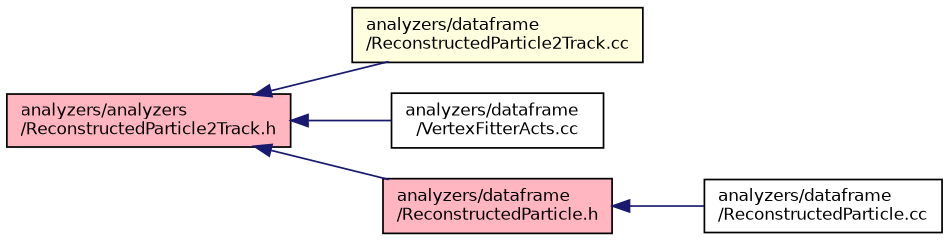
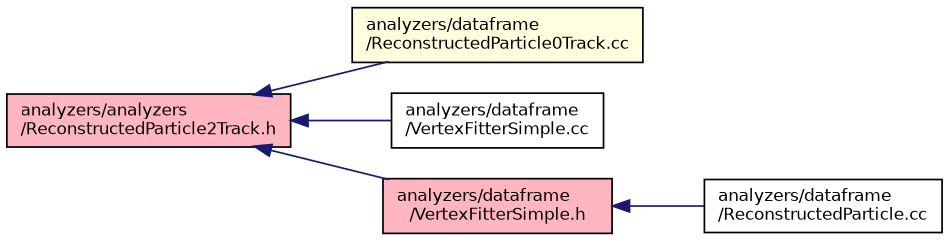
(498, 35) -> (498, 35)
(498, 121) -> (498, 121)
(498, 206) -> (498, 206)
